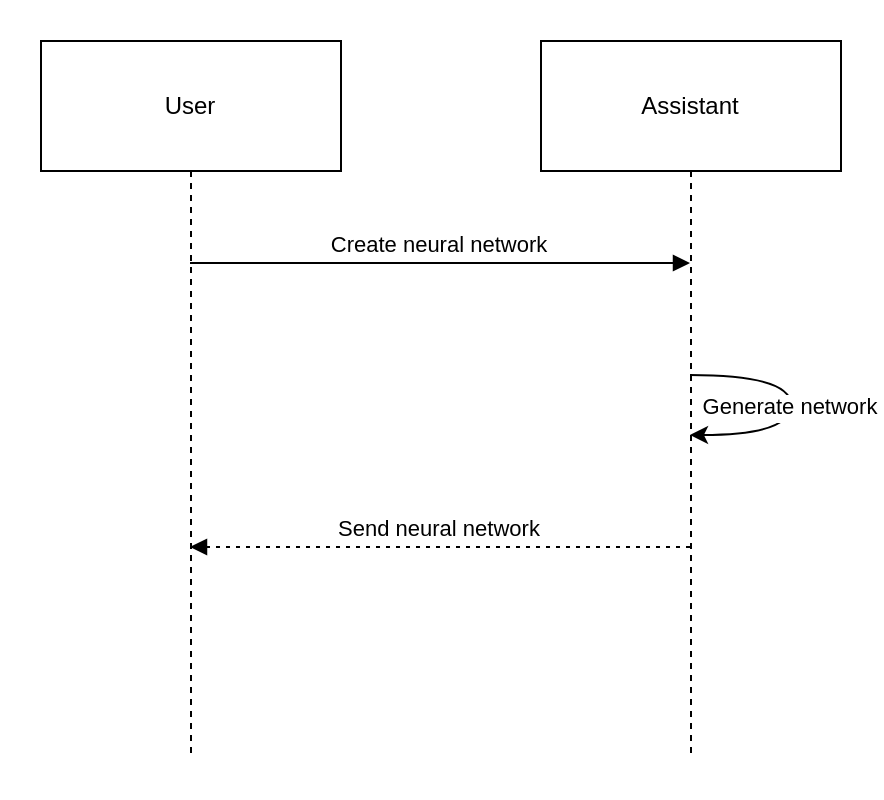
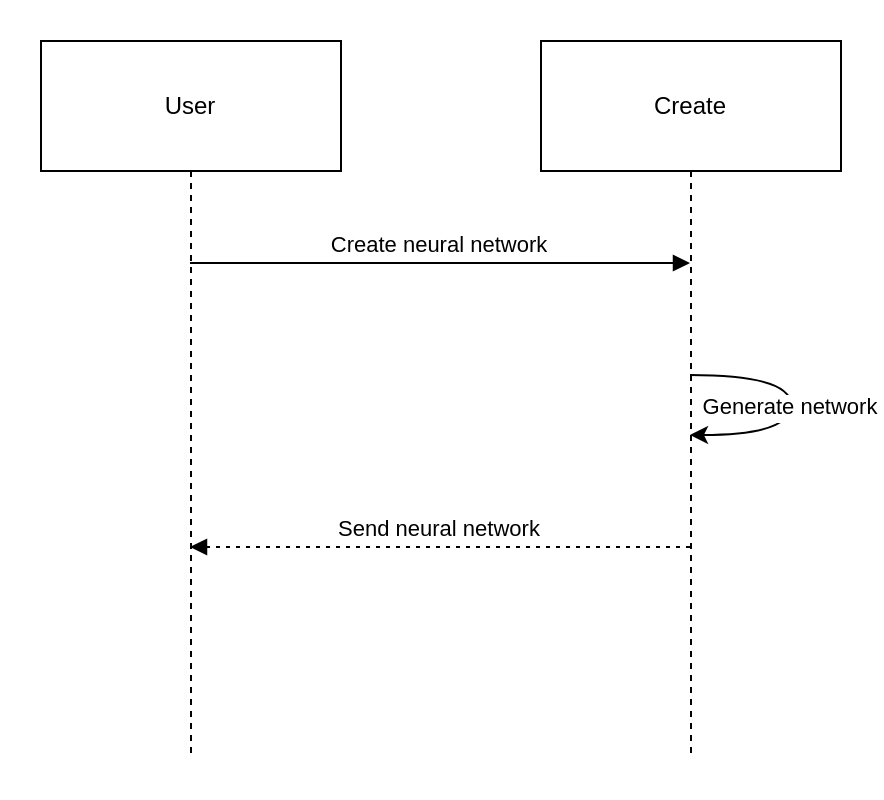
(691, 107) -> (691, 107)
